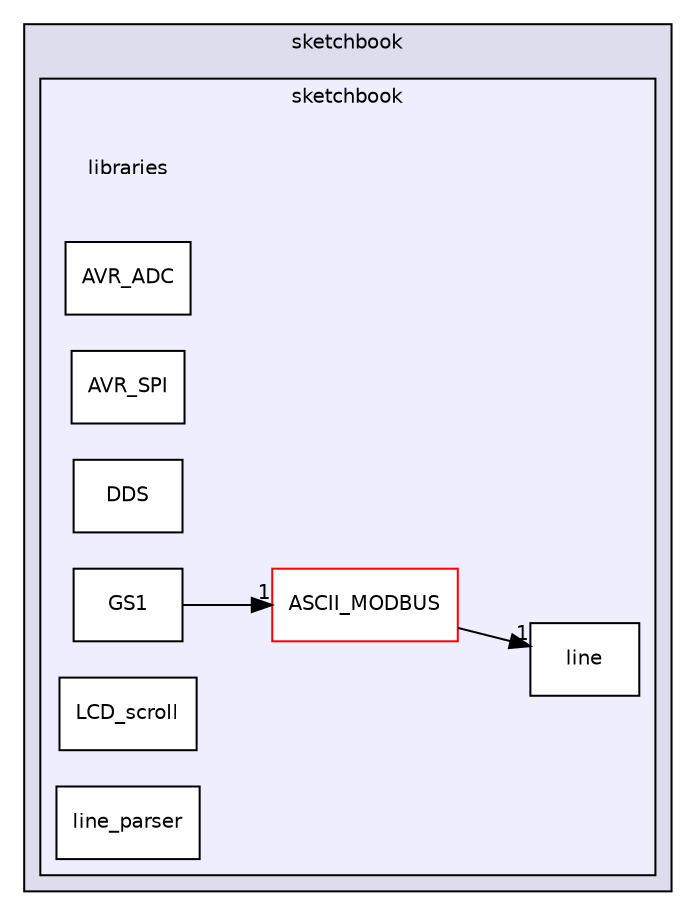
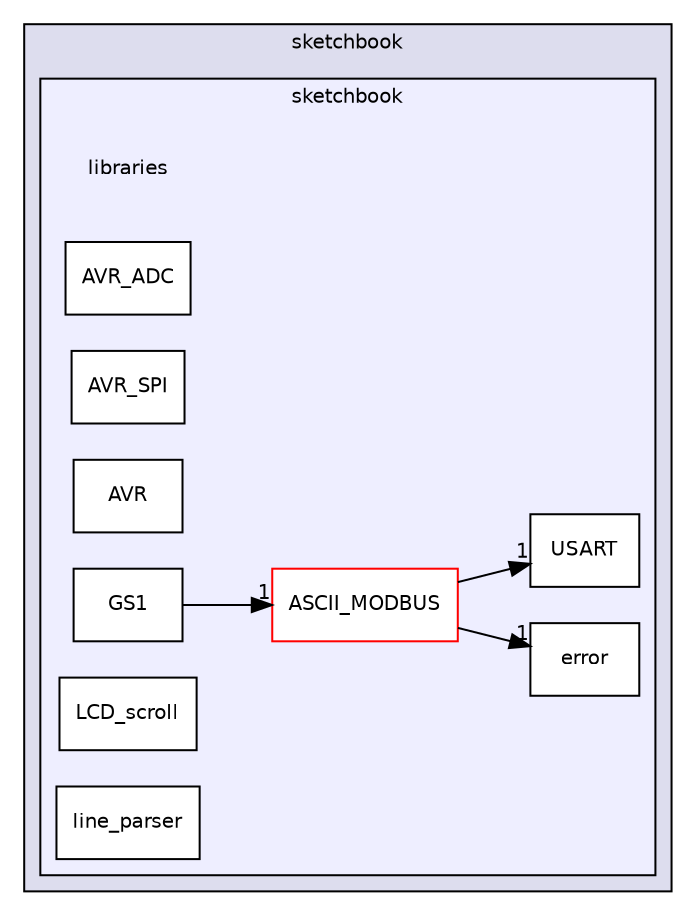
(128, 496) -> (128, 496)
none -> (585, 551)
(585, 659) -> (585, 659)
